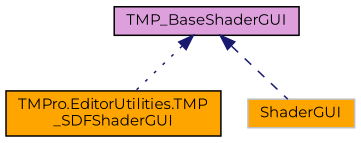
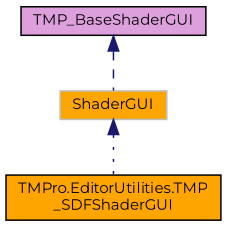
(159, 68) -> (113, 155)
